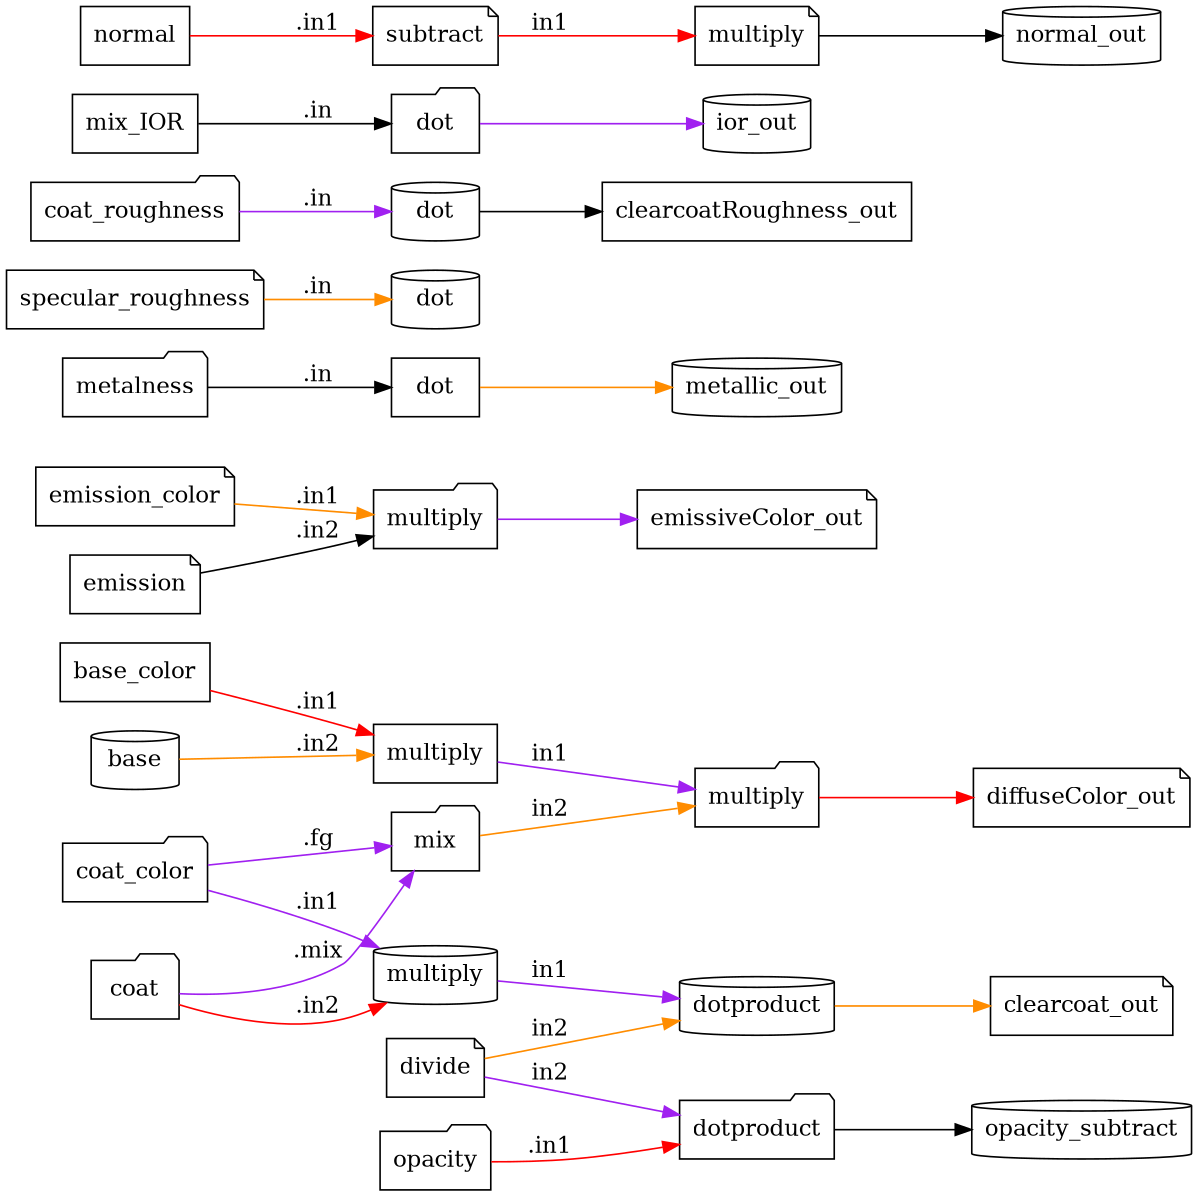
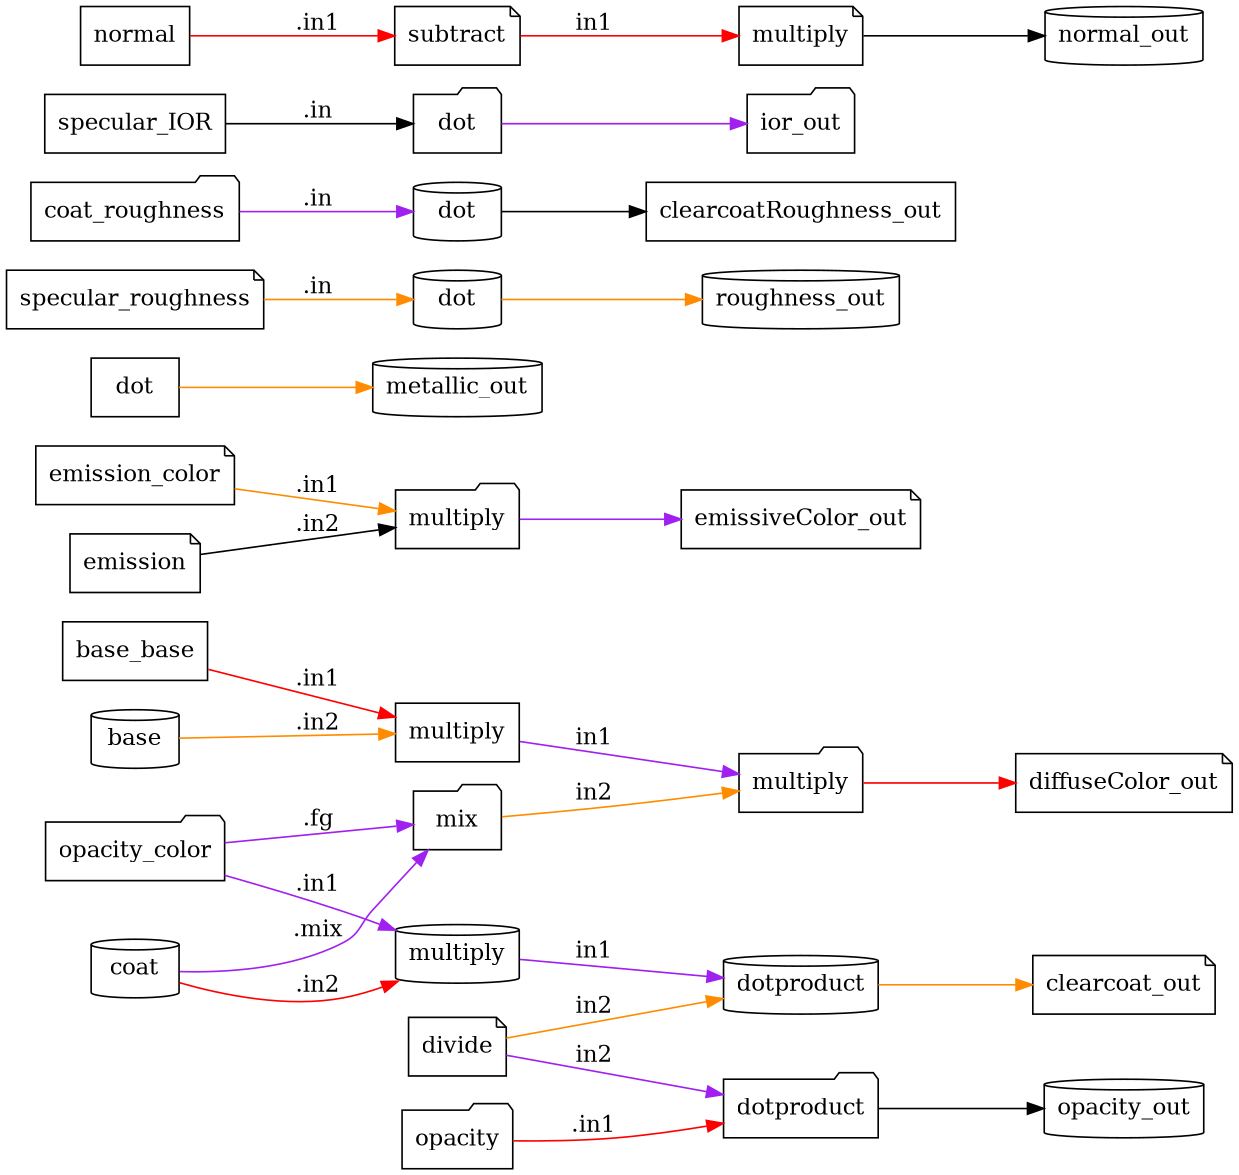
(135, 124) -> (135, 124)
(757, 124) -> (801, 124)
none -> (801, 300)
(135, 387) -> none
(135, 672) -> (135, 651)
(135, 872) -> (135, 851)
(135, 990) -> (135, 969)
(1082, 1130) -> (1124, 1109)
